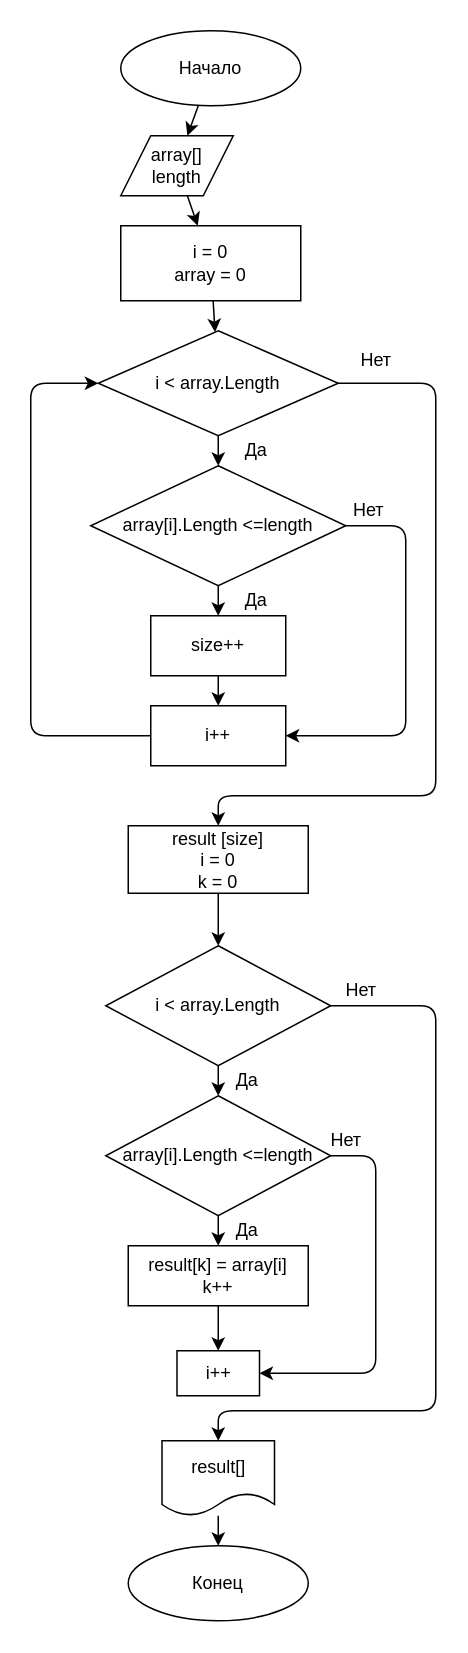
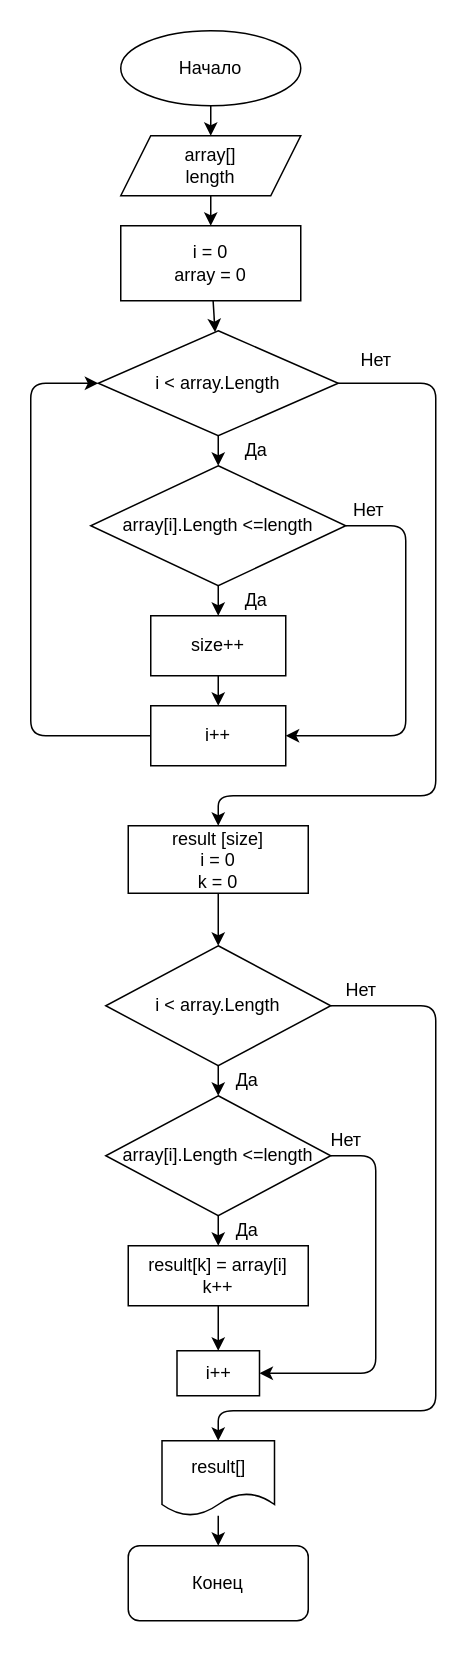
(177, 166) -> (211, 166)
(218, 1583) -> (218, 1583)
